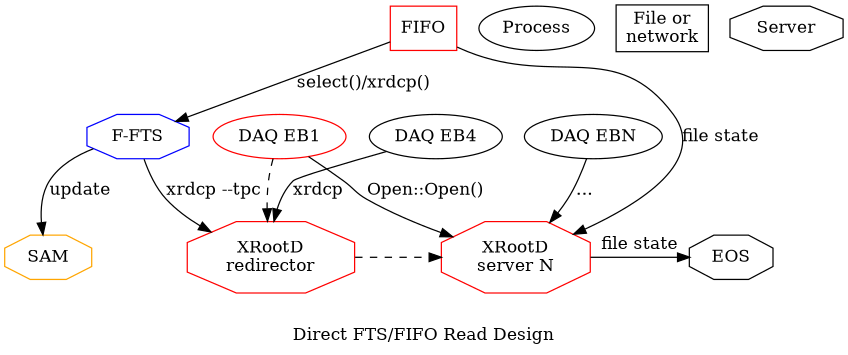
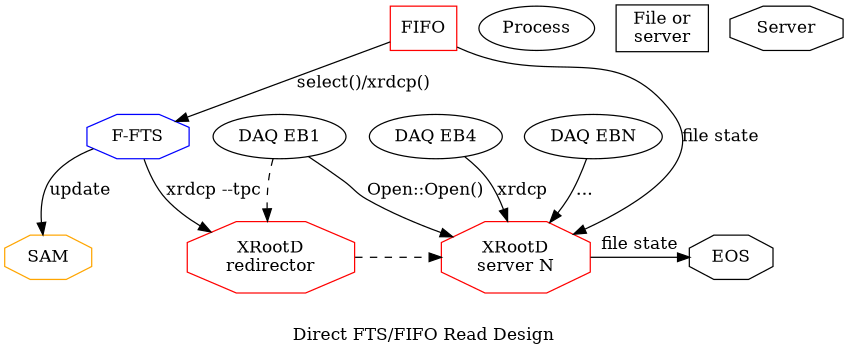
(662, 28) -> (662, 28)
(280, 137) -> (280, 137)
(317, 172) -> (488, 180)
